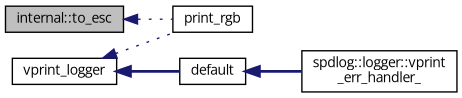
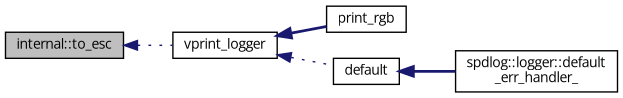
(155, 19) -> (155, 45)
(145, 43) -> (309, 30)
(155, 71) -> (312, 61)
(379, 71) -> (537, 71)
